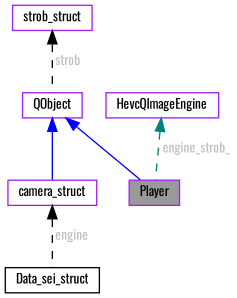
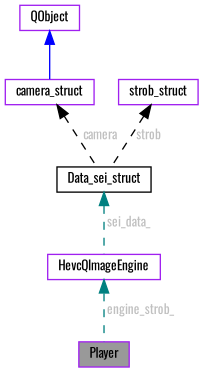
(52, 68) -> (128, 141)
(108, 153) -> none
none -> (104, 230)
(71, 237) -> (99, 136)
